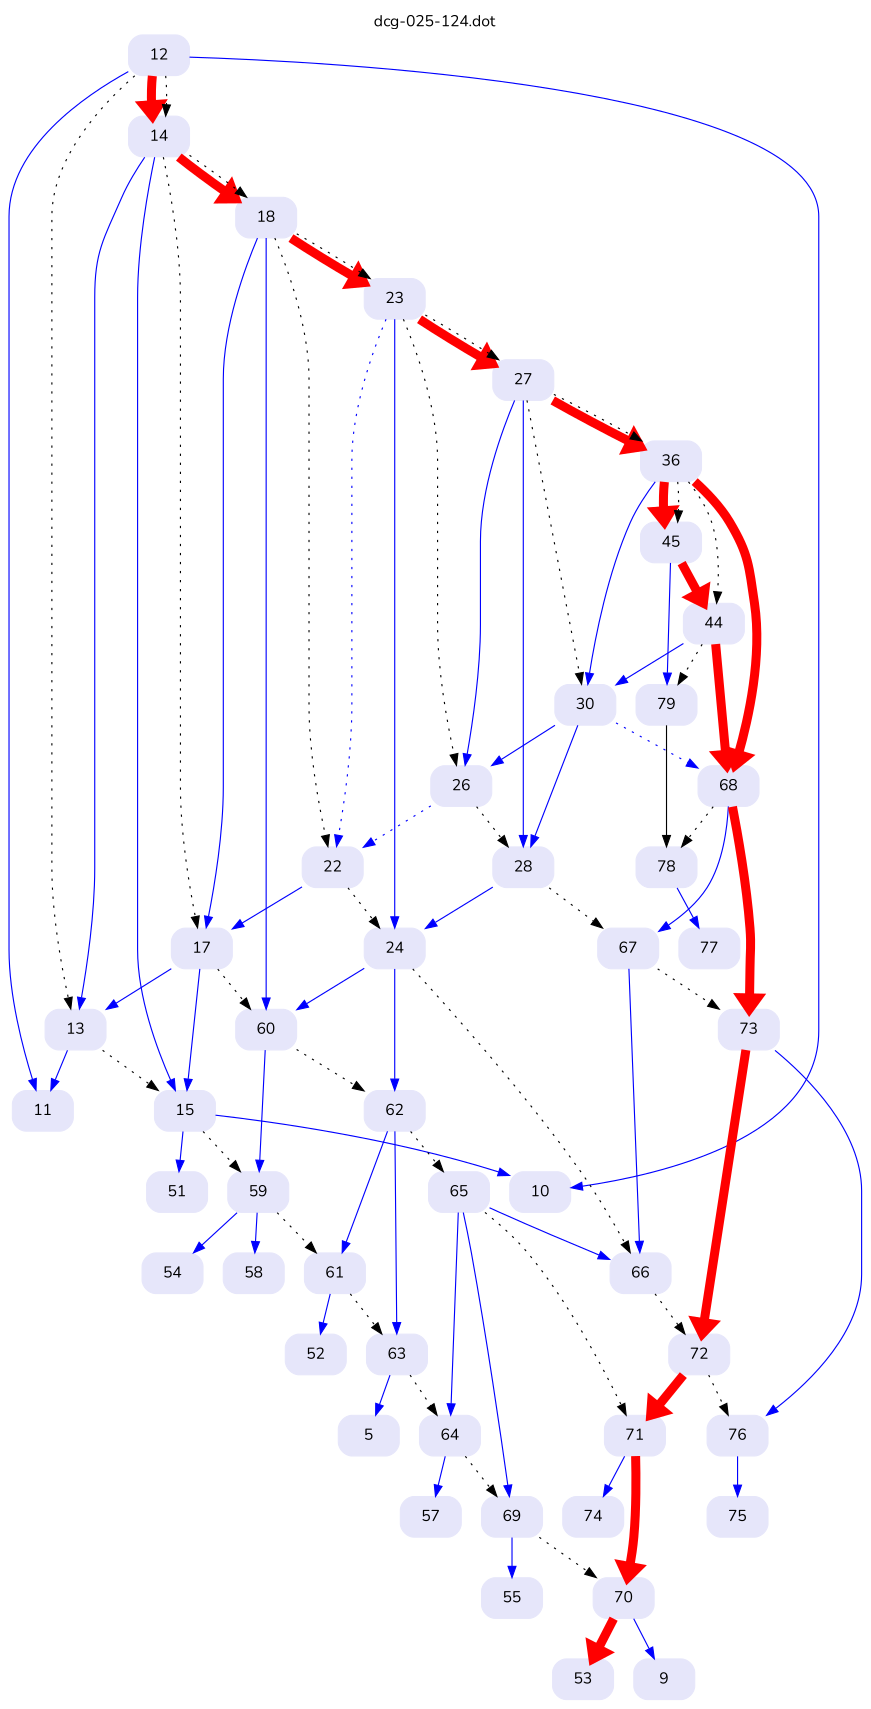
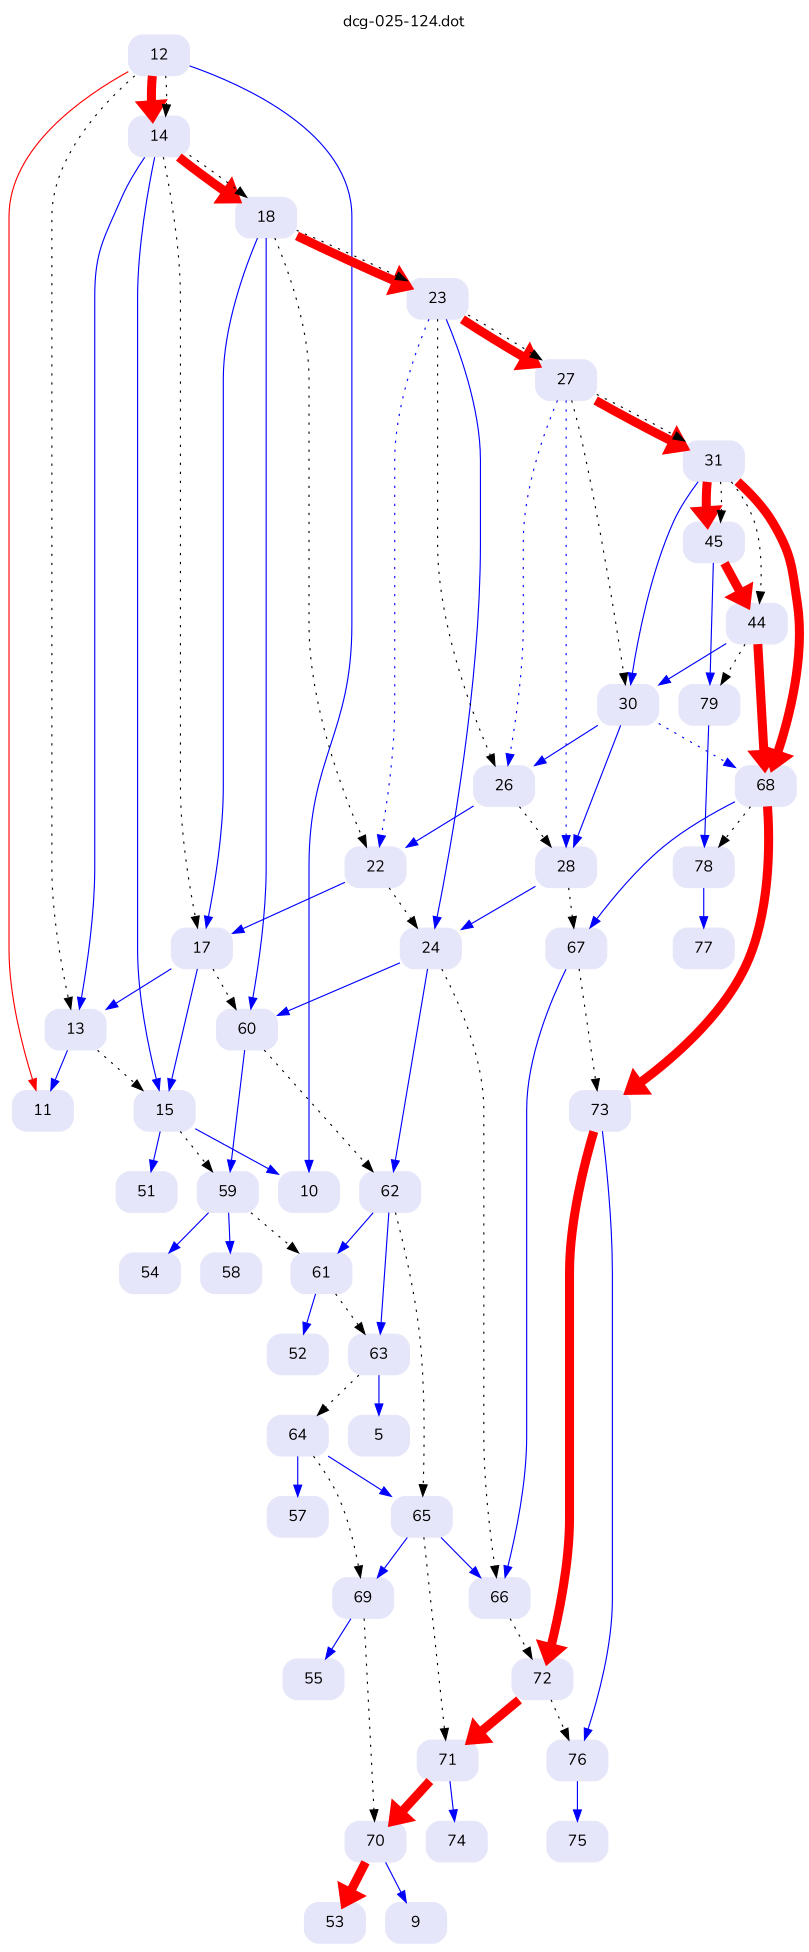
(671, 461) -> (714, 461)
(9, 551) -> (9, 551)
(480, 575) -> (523, 575)
(523, 618) -> (566, 618)
(667, 780) -> (707, 780)
(402, 824) -> (445, 824)
(455, 1308) -> (355, 1473)
